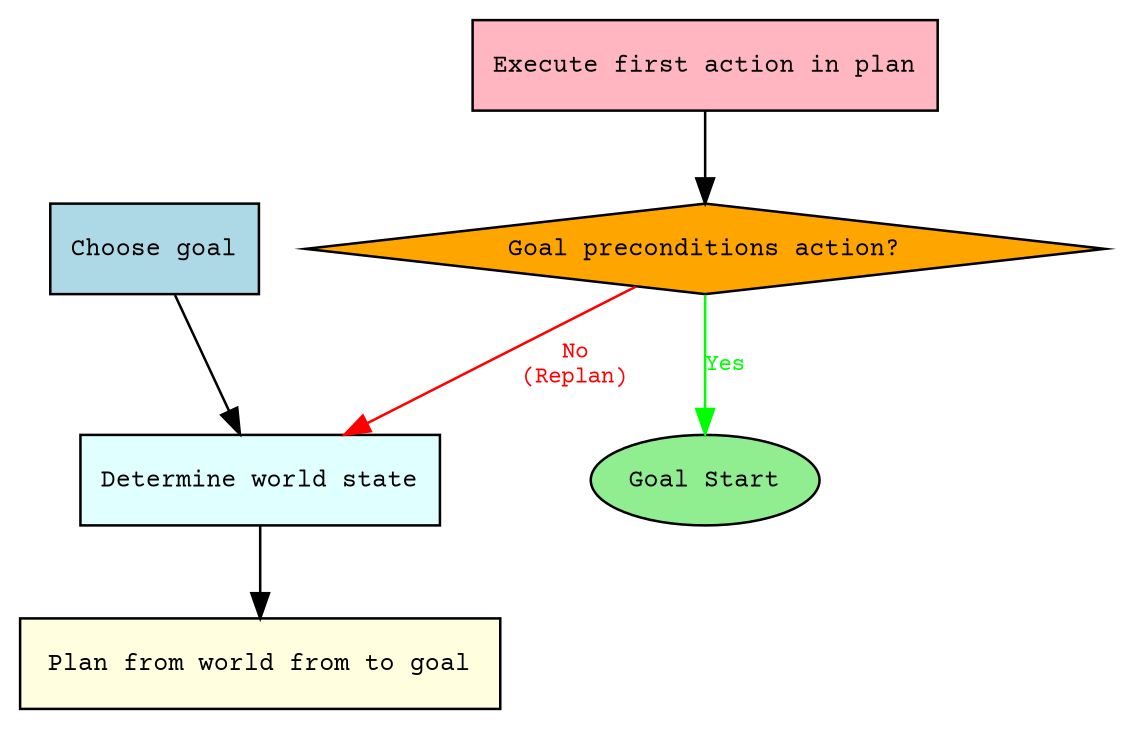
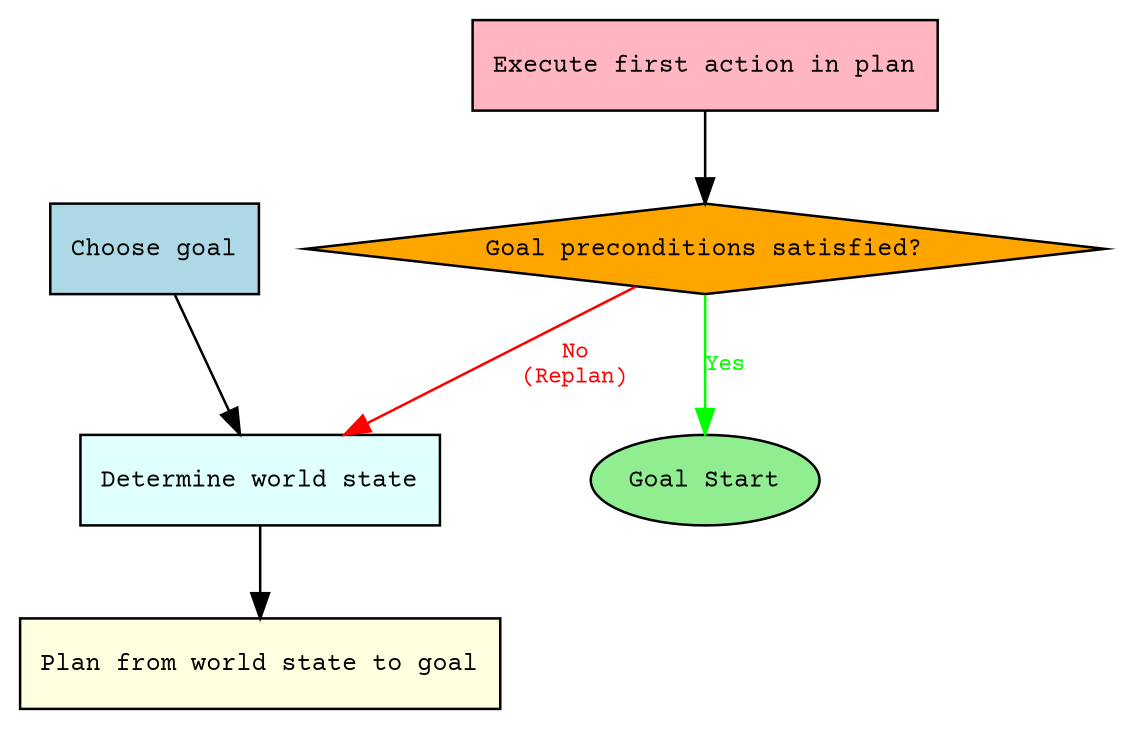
(705, 249) -> (705, 249)
(260, 664) -> (260, 664)
